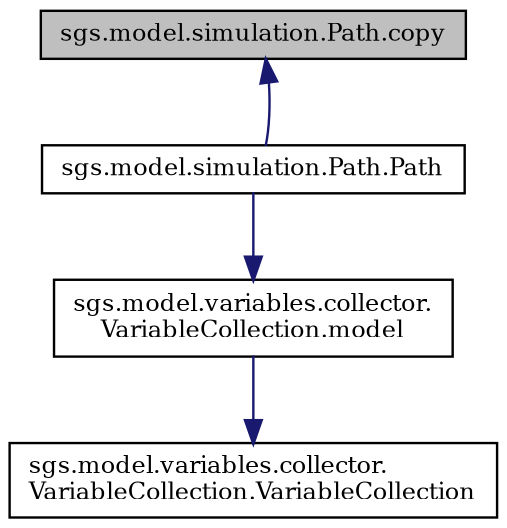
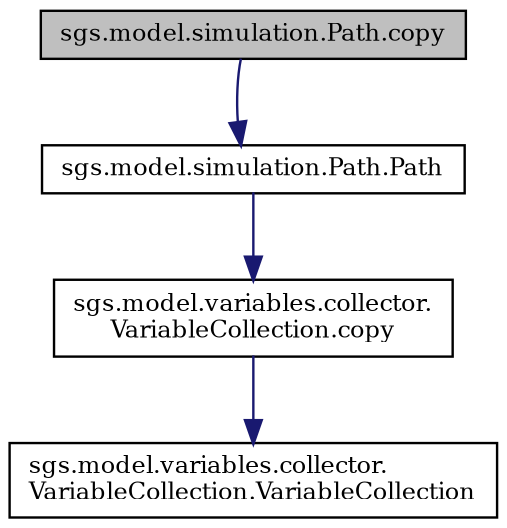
(269, 114) -> (237, 90)
(253, 318) -> (253, 318)
